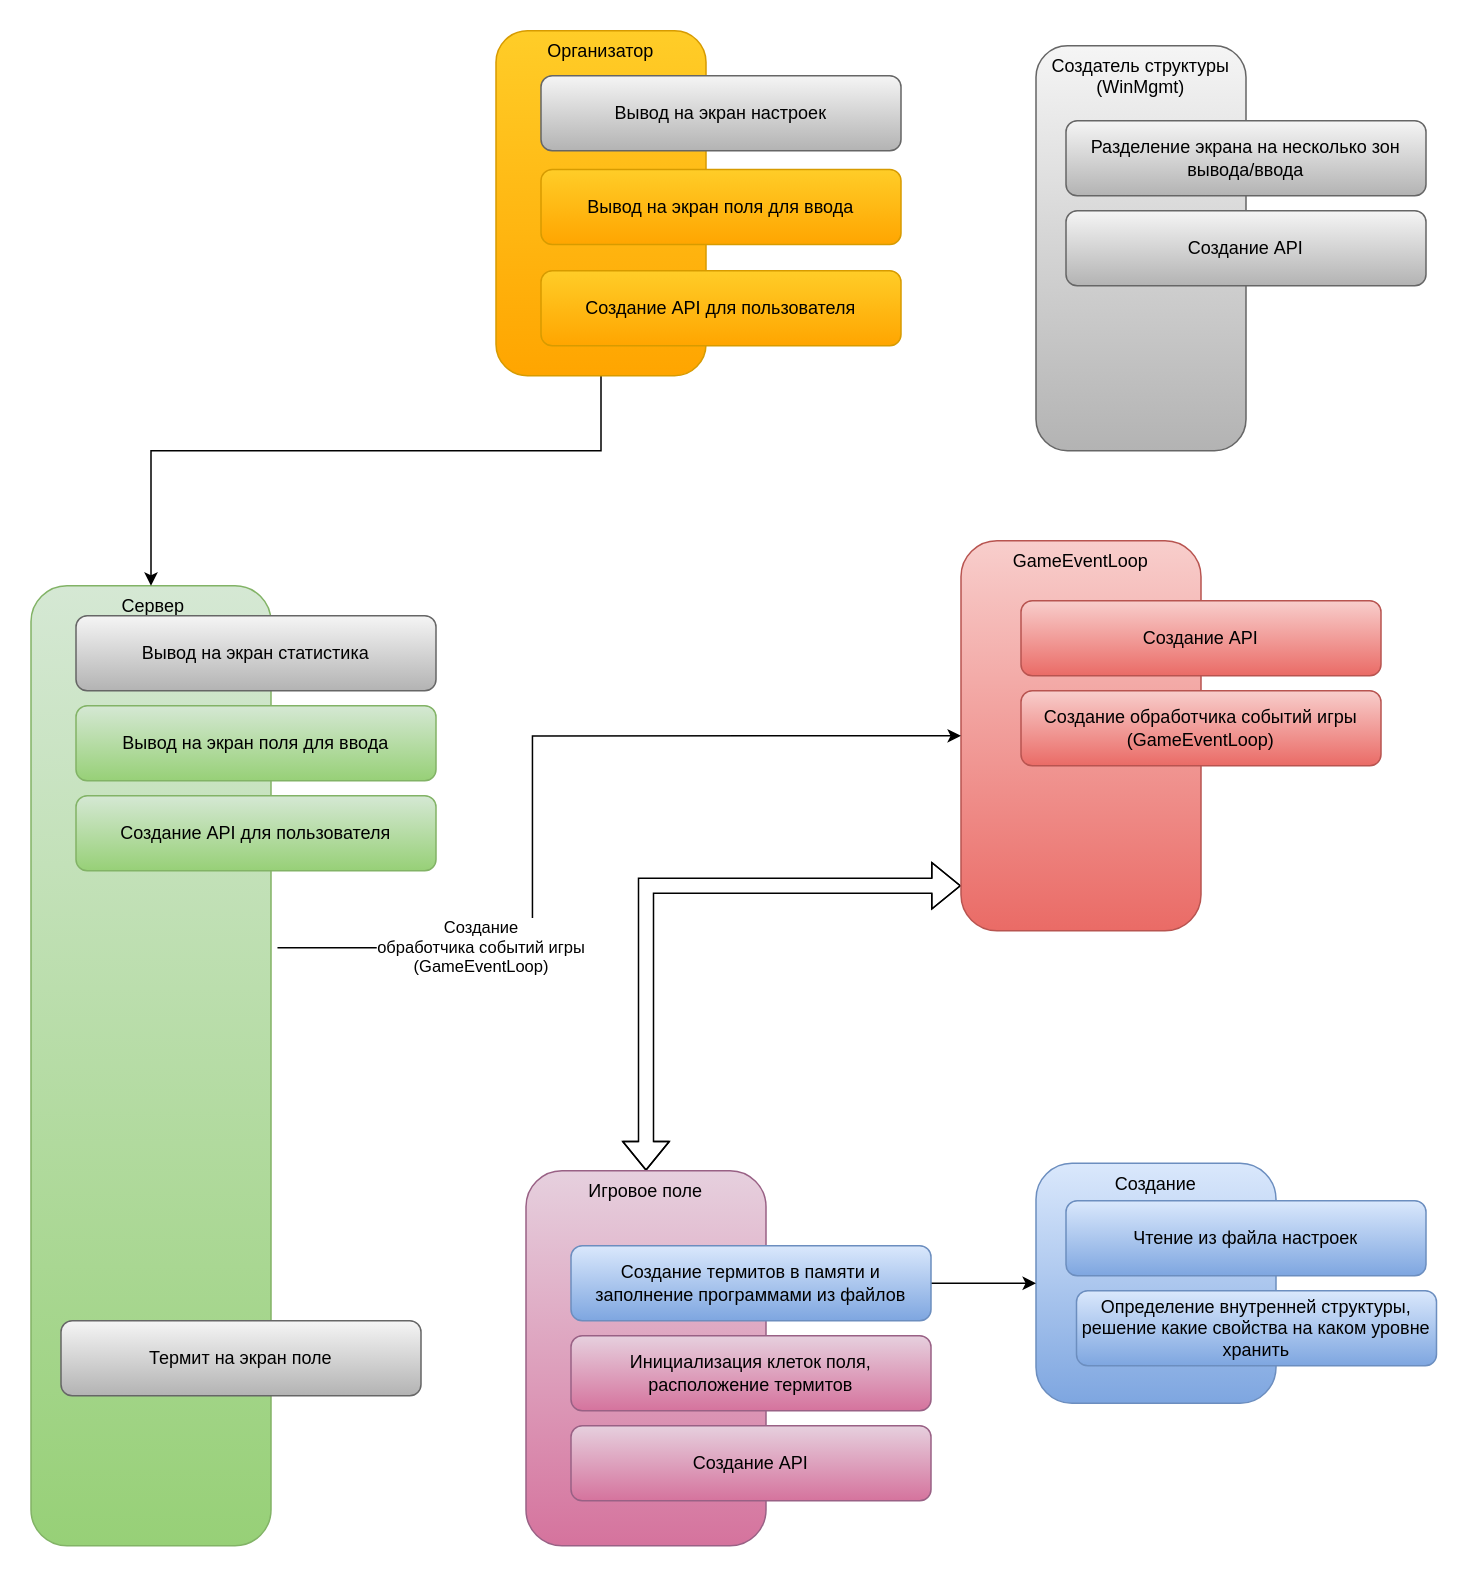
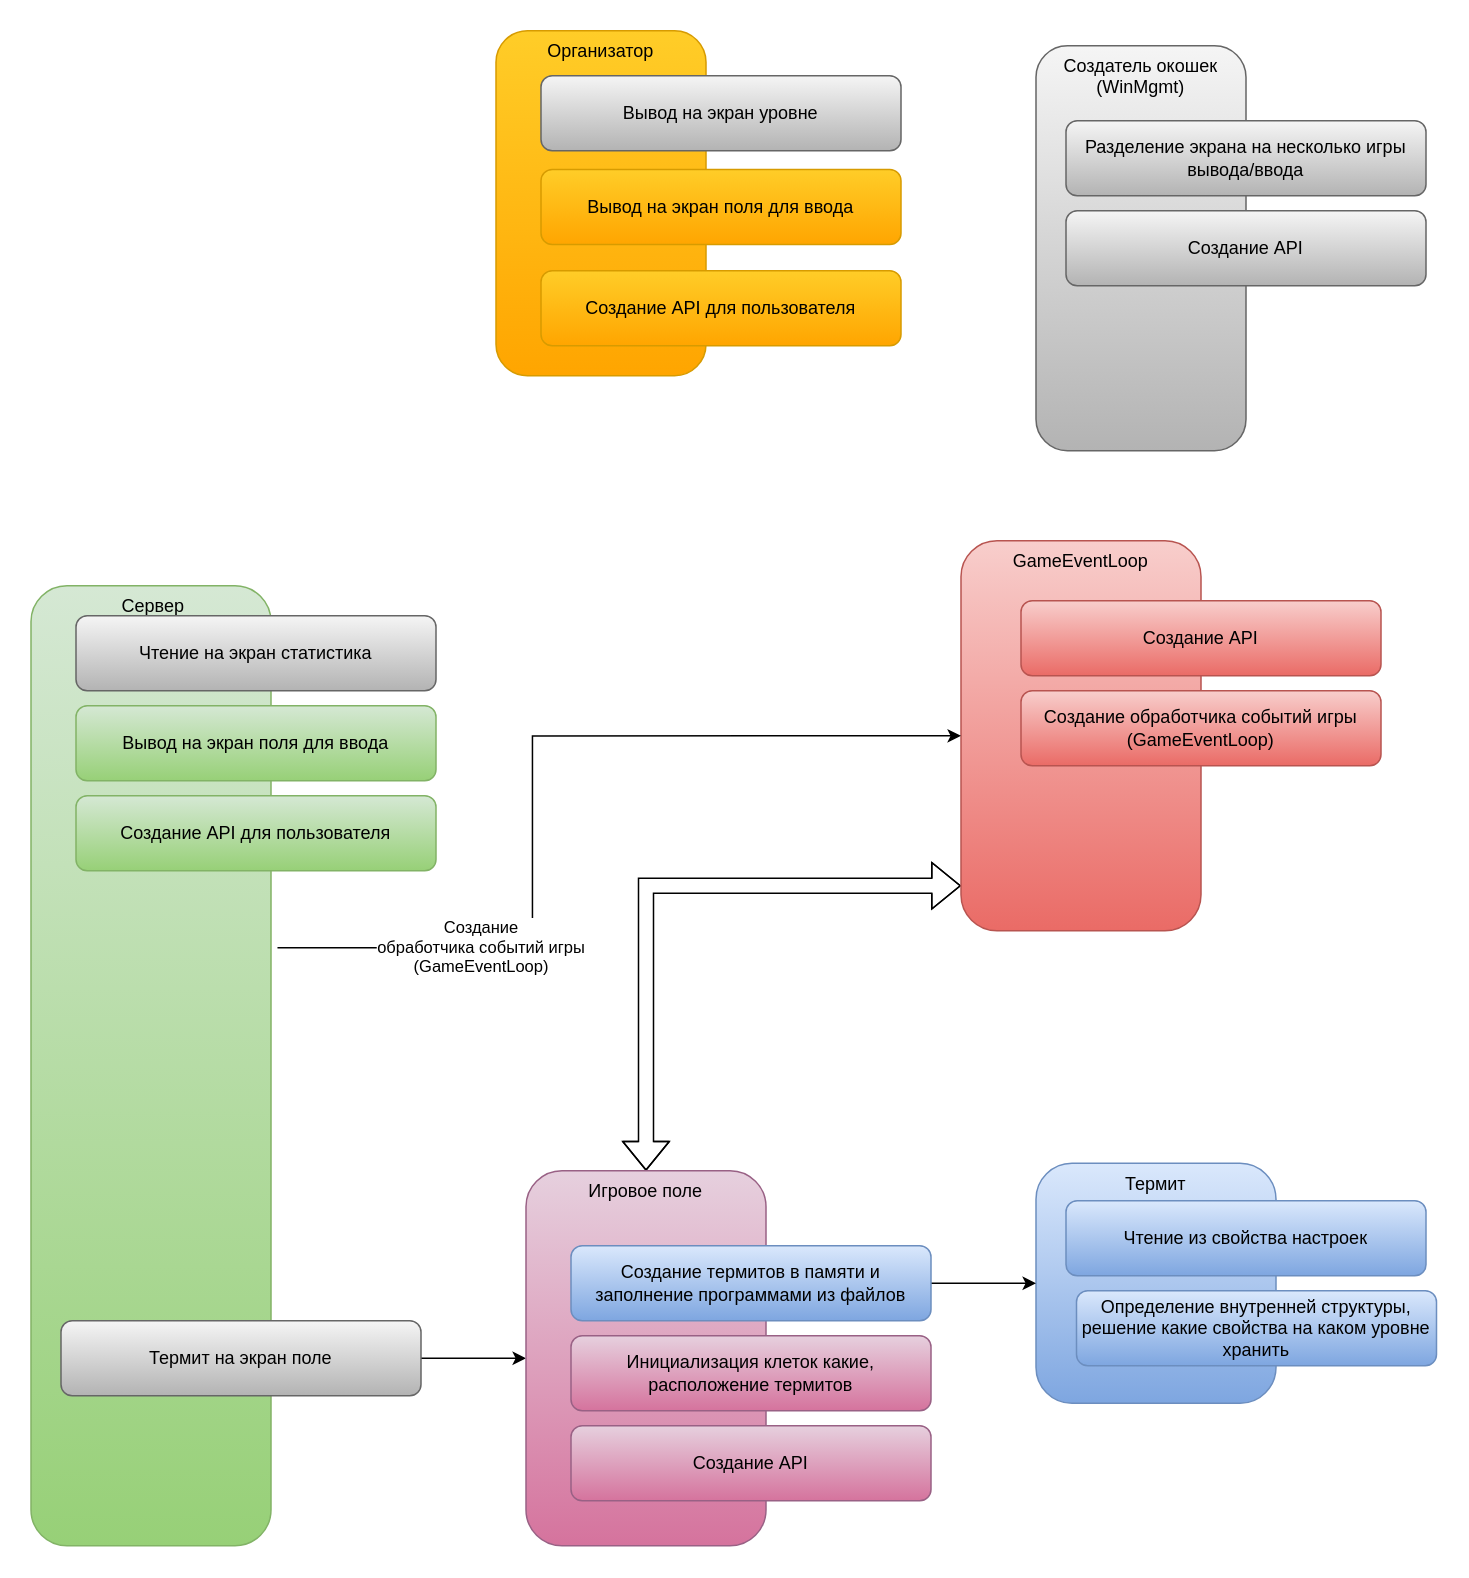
(1141, 78) -> (1141, 78)
(721, 113) -> (721, 113)
(1246, 158) -> (1246, 158)
(351, 451) -> none
(256, 653) -> (256, 653)
(1156, 1185) -> (1156, 1185)
(1246, 1238) -> (1246, 1238)
none -> (468, 1358)
(751, 1373) -> (751, 1373)
